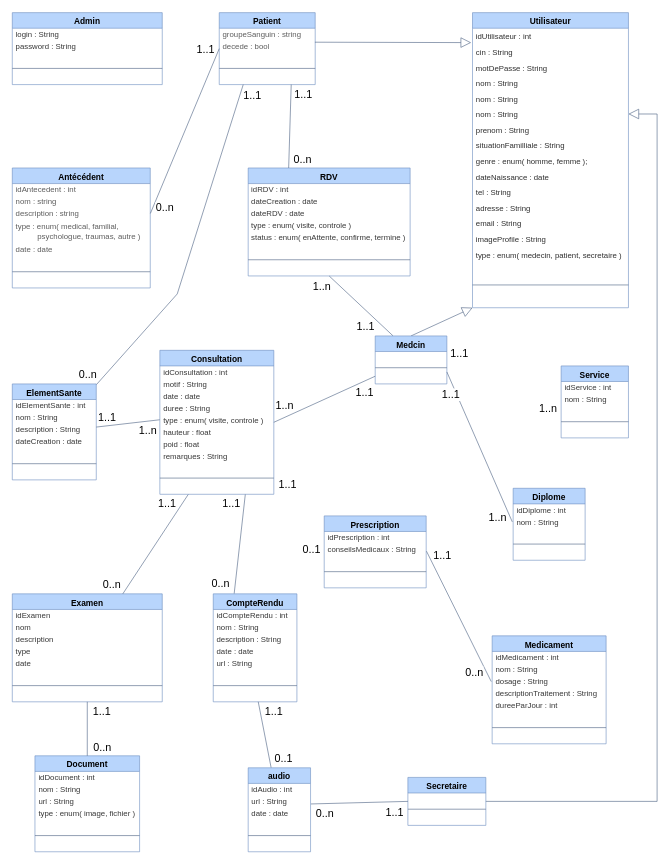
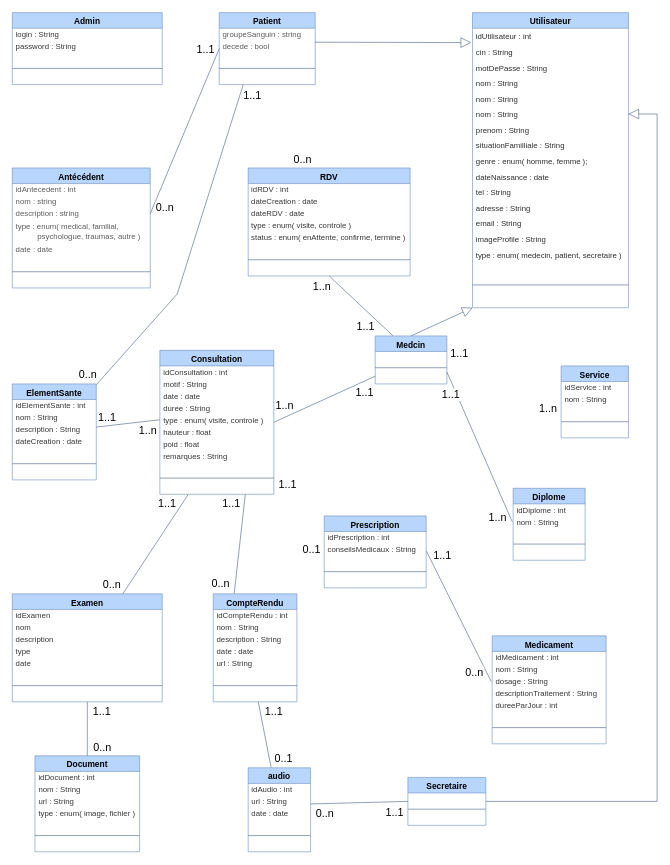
(290, 127) -> none
